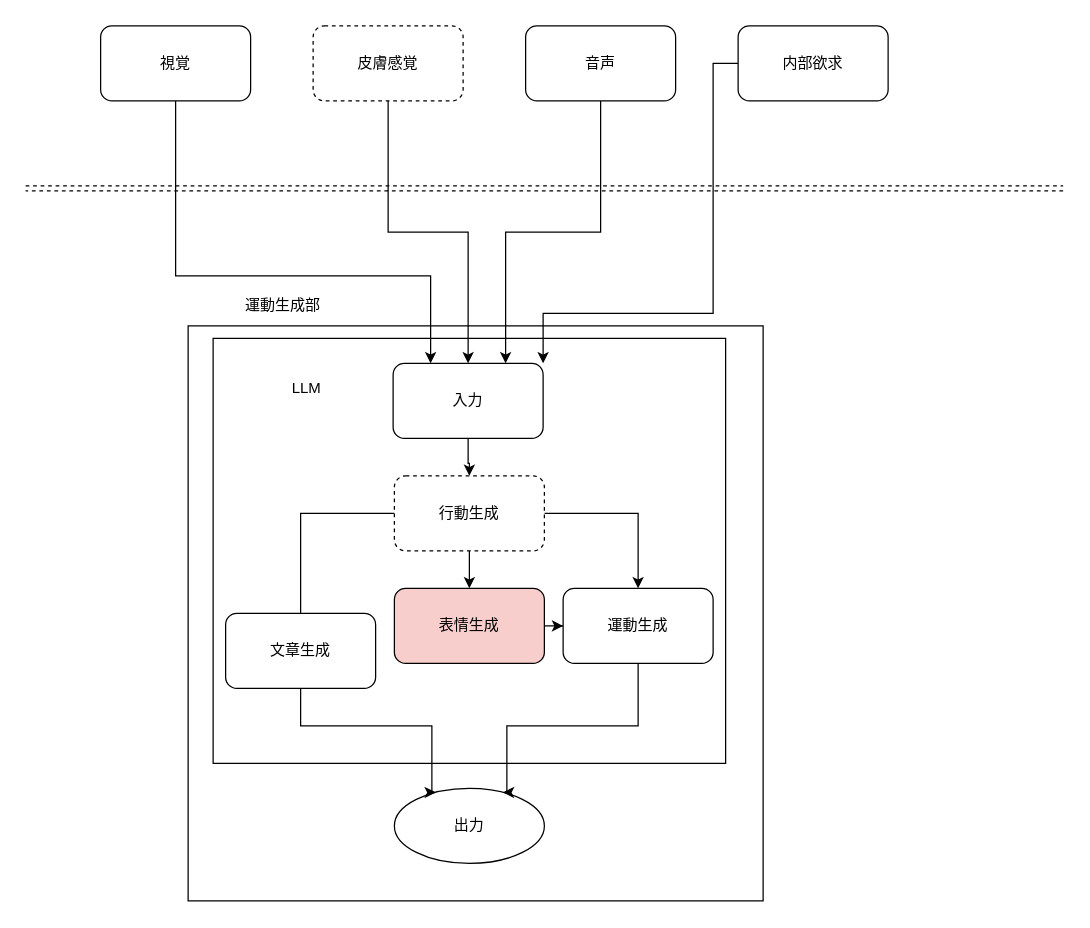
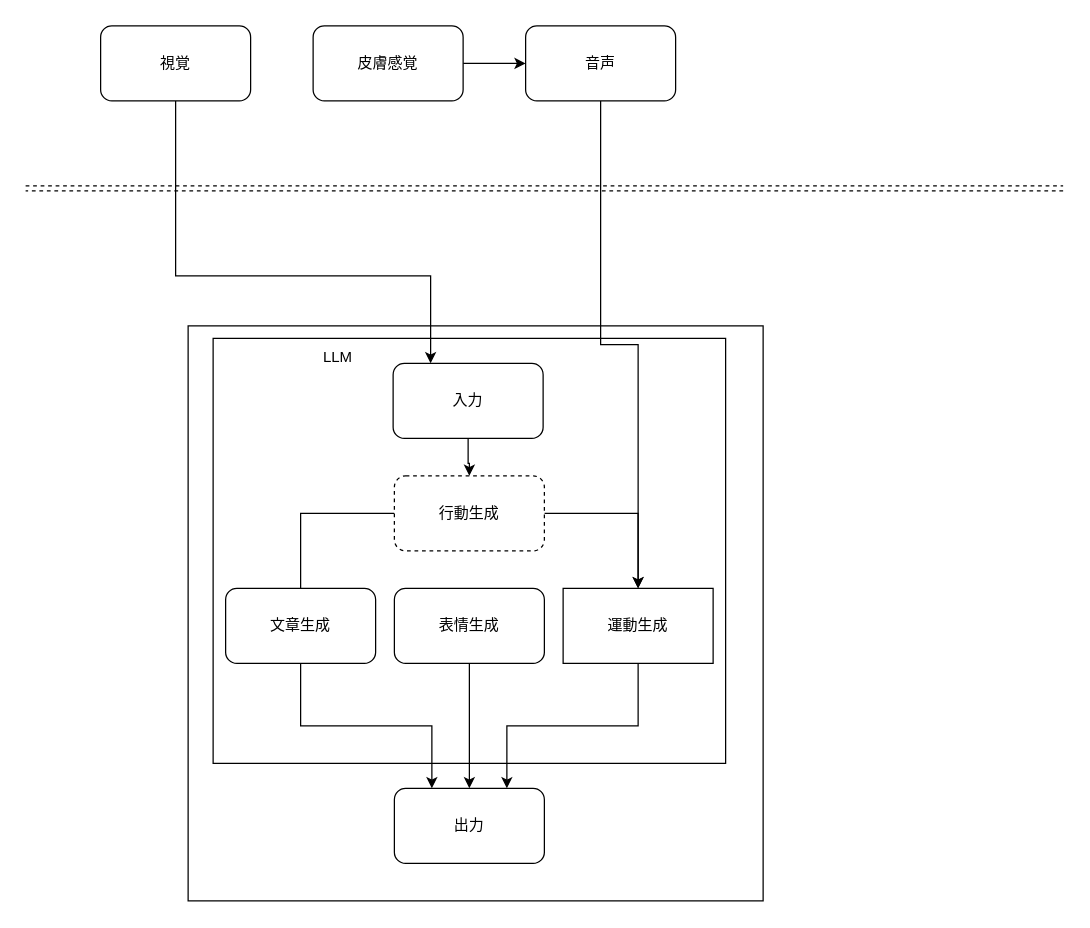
(388, 63) -> (388, 63)
(813, 63) -> none
(468, 234) -> (490, 63)
(506, 244) -> (638, 351)
(288, 307) -> none
(667, 313) -> none
(307, 388) -> (338, 357)
(469, 574) -> none
(469, 626) -> (469, 626)
(553, 626) -> (469, 721)
(638, 626) -> (638, 626)
(301, 651) -> (301, 626)
(469, 826) -> (469, 826)
